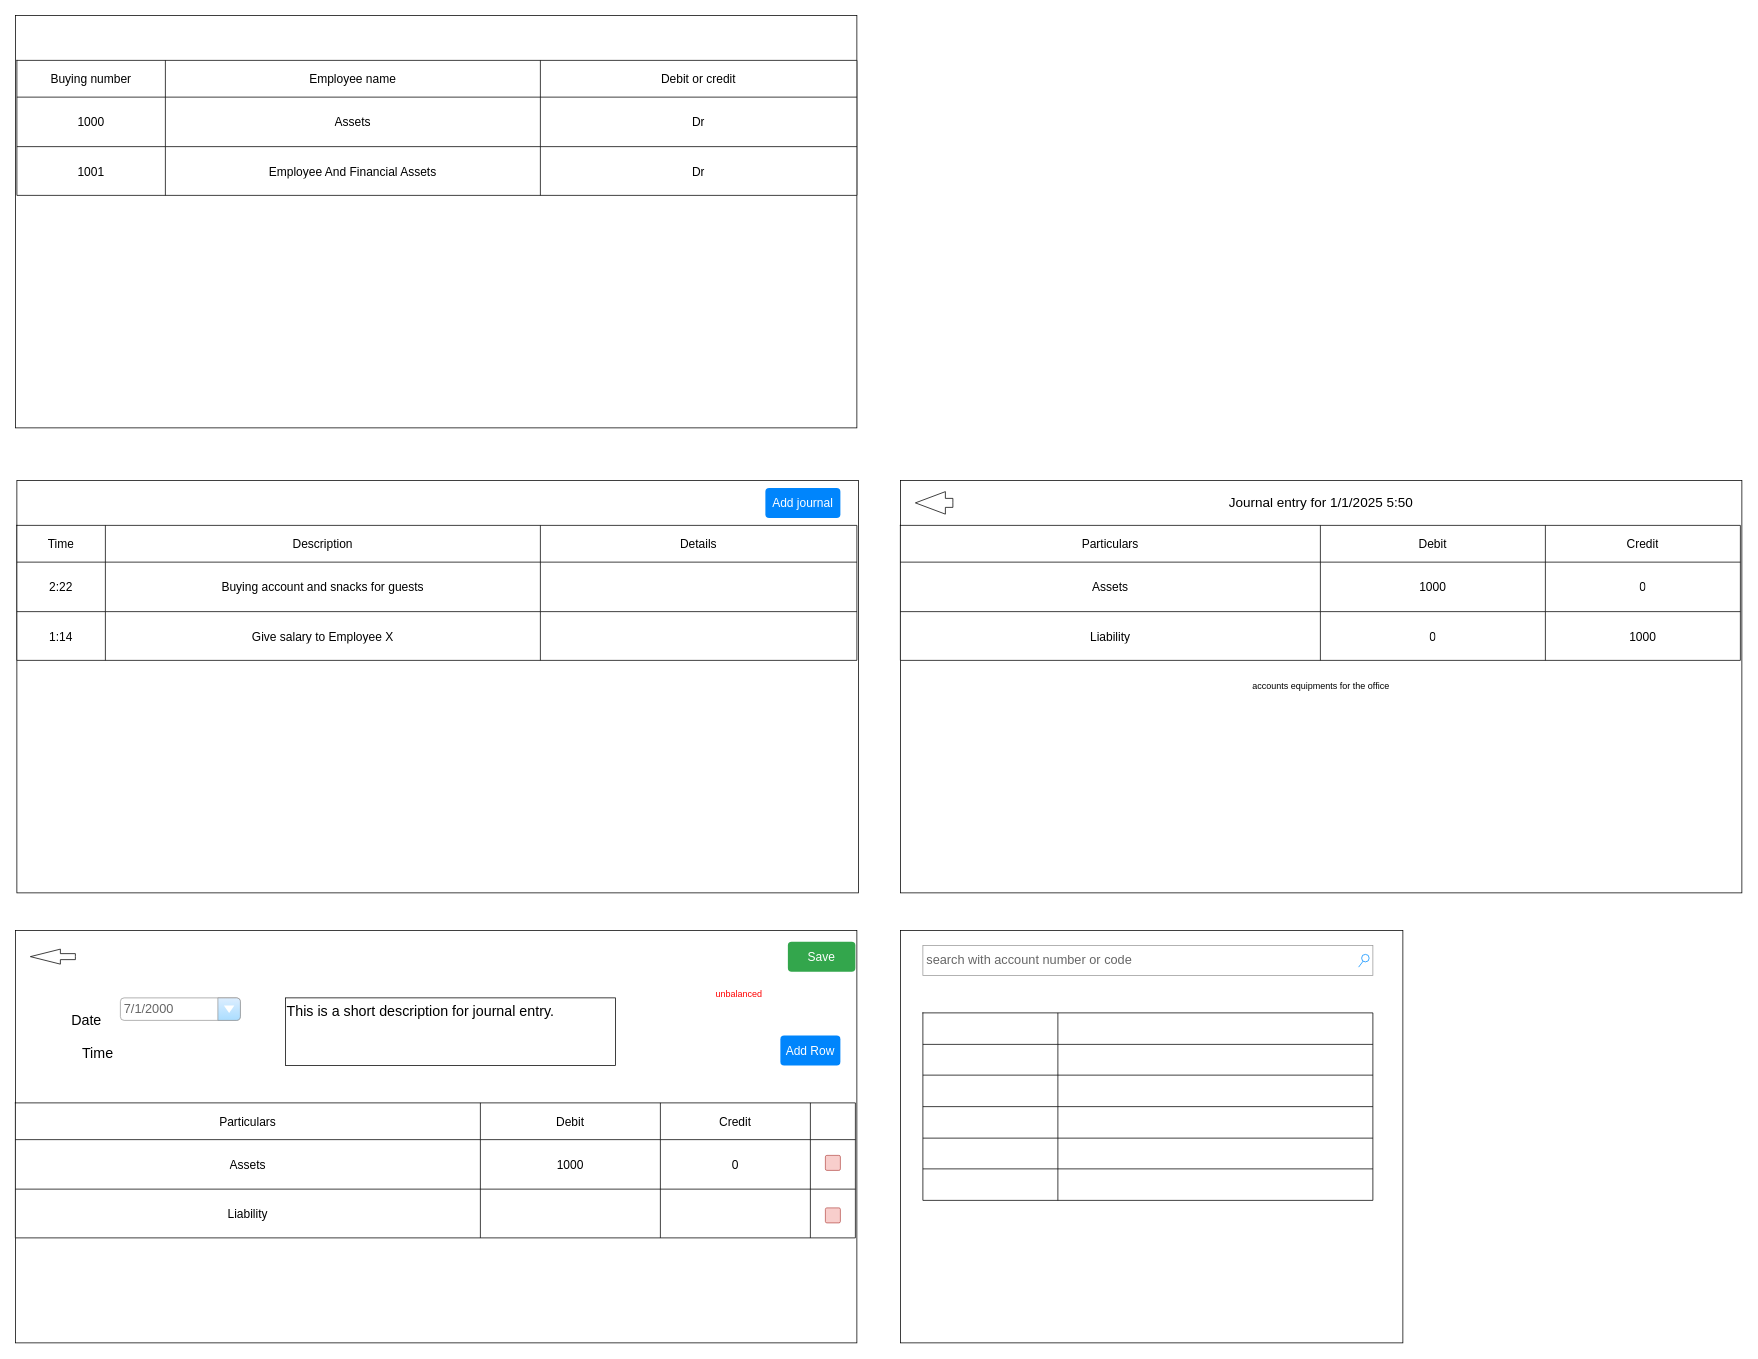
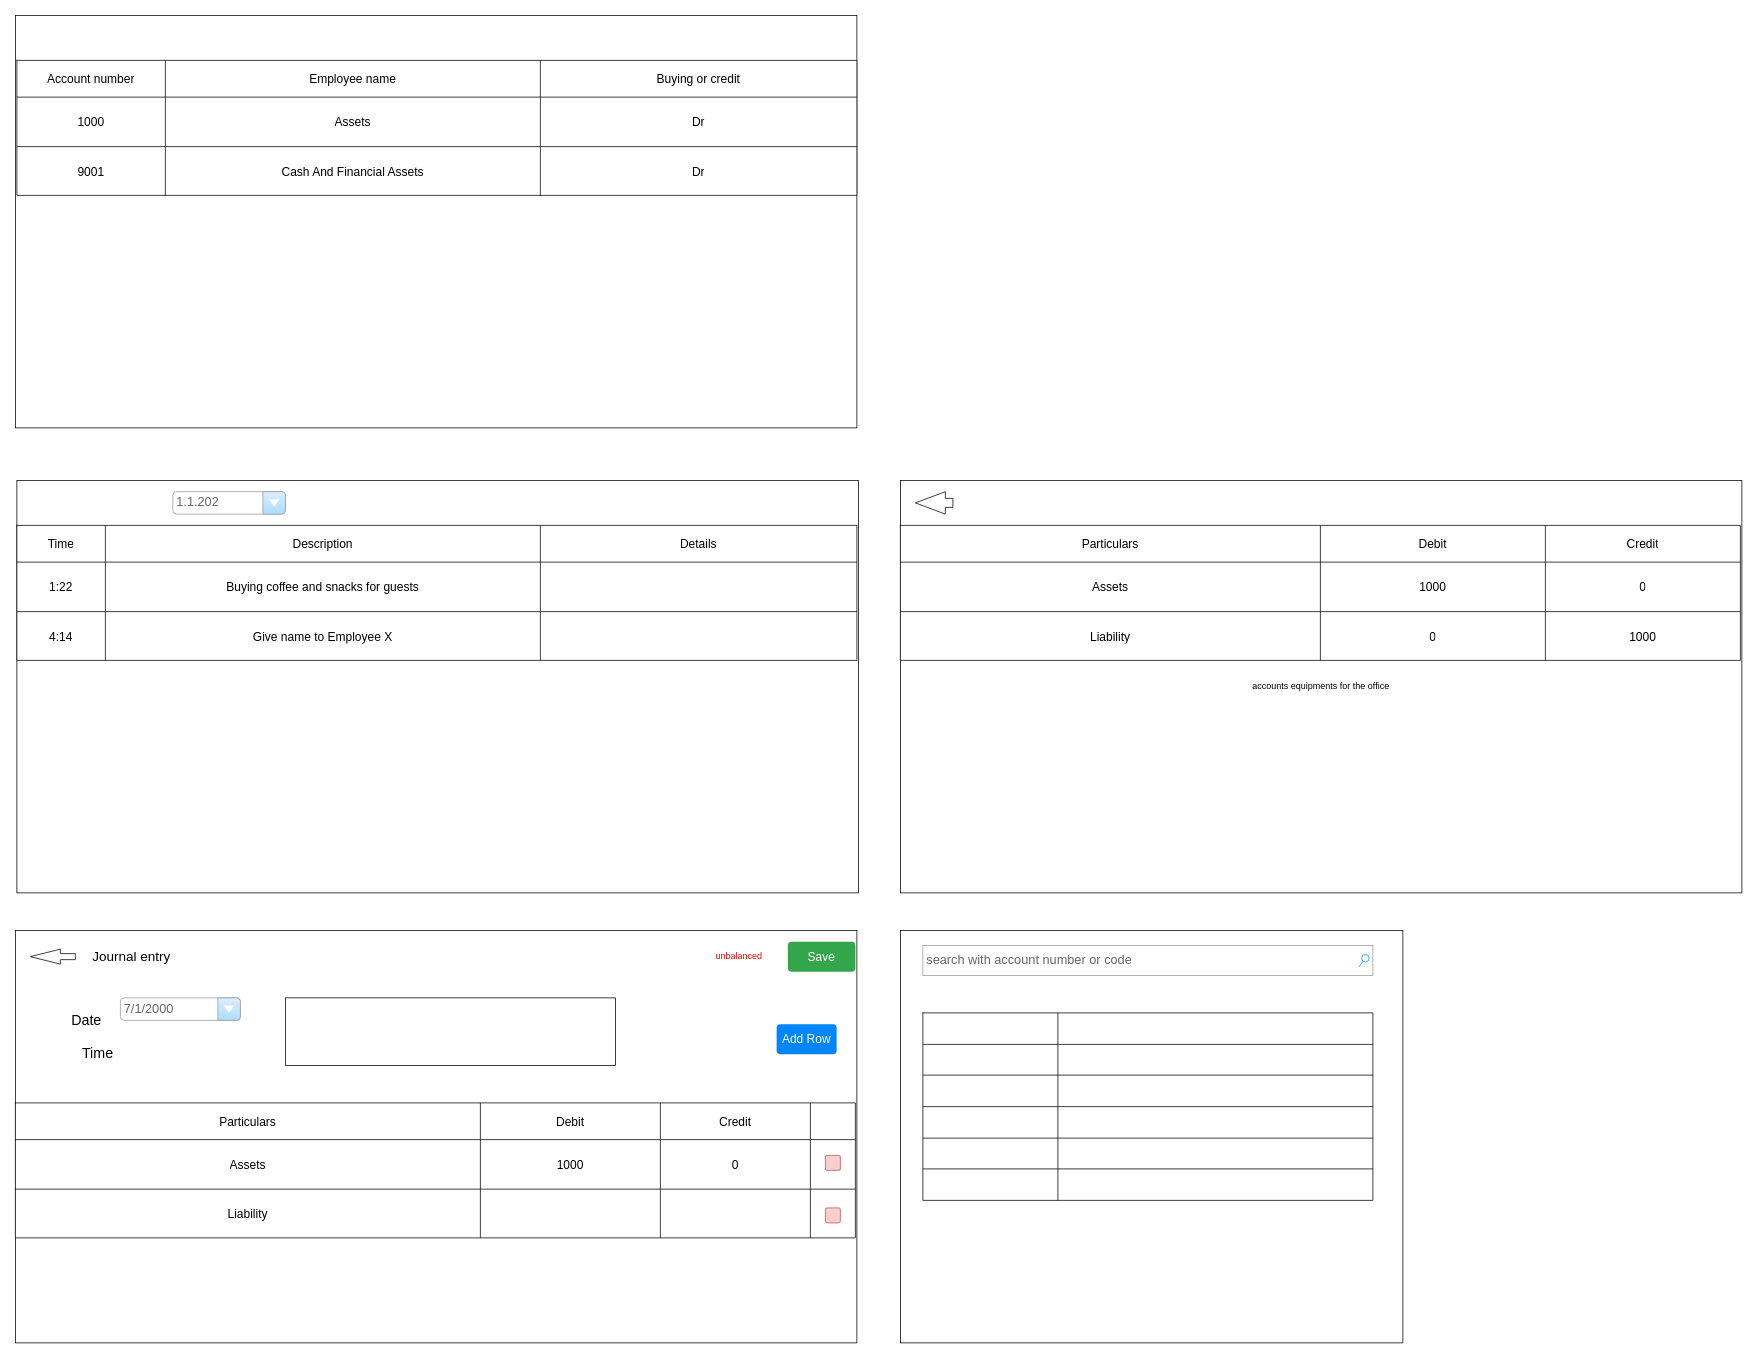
(91, 79) -> (91, 79)
(699, 79) -> (699, 79)
(91, 171) -> (91, 171)
(353, 171) -> (353, 171)
none -> (229, 503)
(803, 503) -> none
(1321, 503) -> none
(61, 587) -> (61, 587)
(323, 587) -> (323, 587)
(61, 636) -> (61, 636)
(323, 636) -> (323, 636)
none -> (132, 957)
(739, 994) -> (739, 957)
(450, 1032) -> none
(810, 1050) -> (807, 1039)
